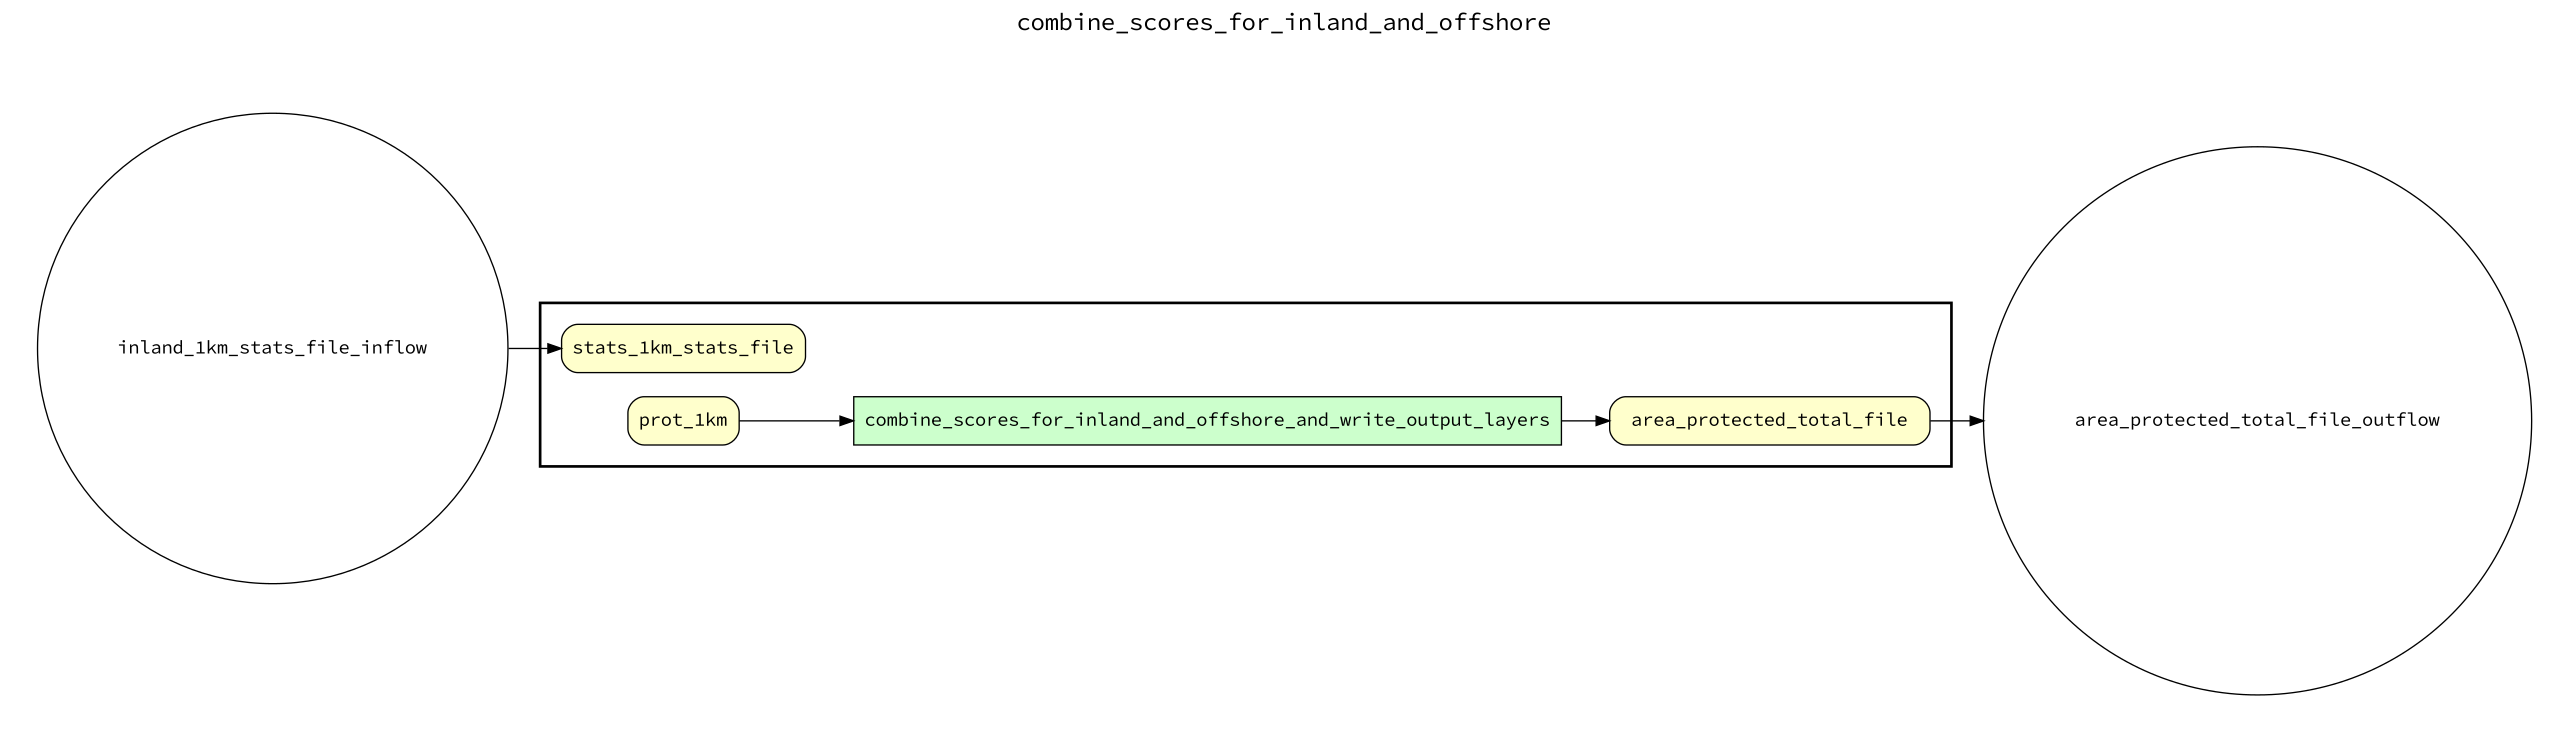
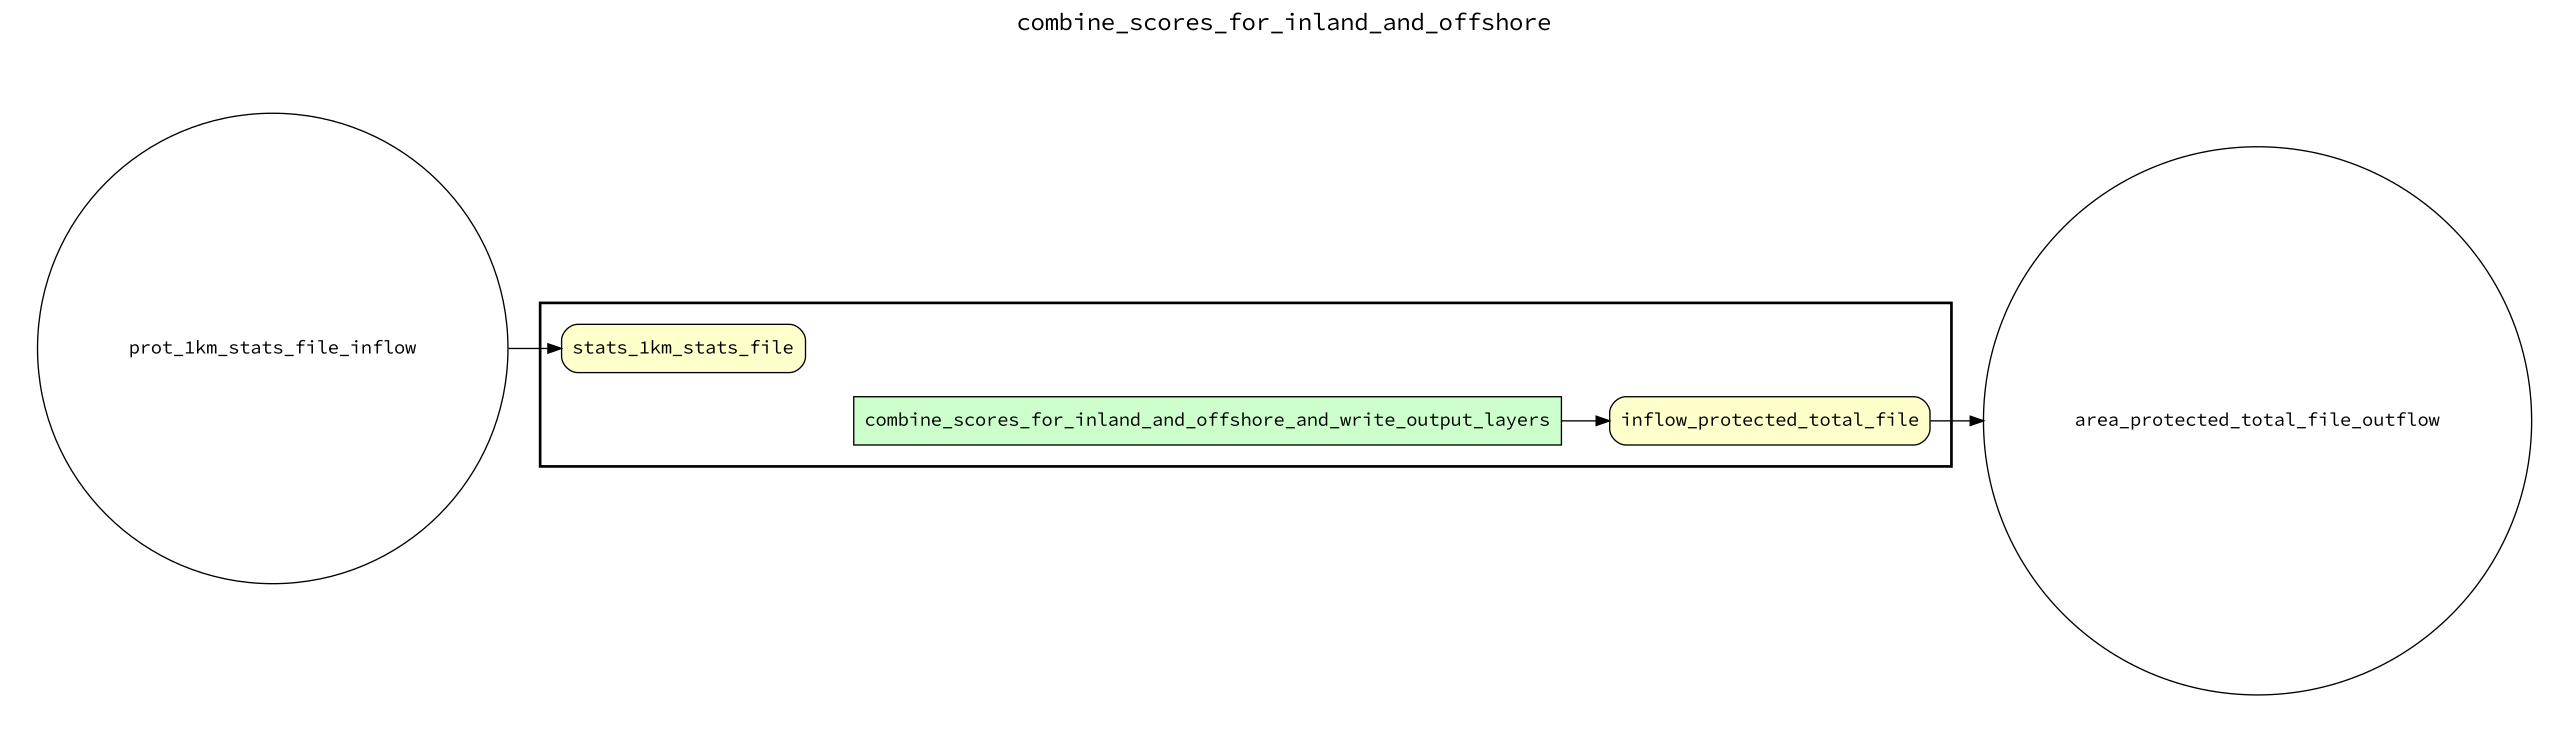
(273, 348) -> (273, 348)
(684, 421) -> none
(1770, 421) -> (1770, 421)
